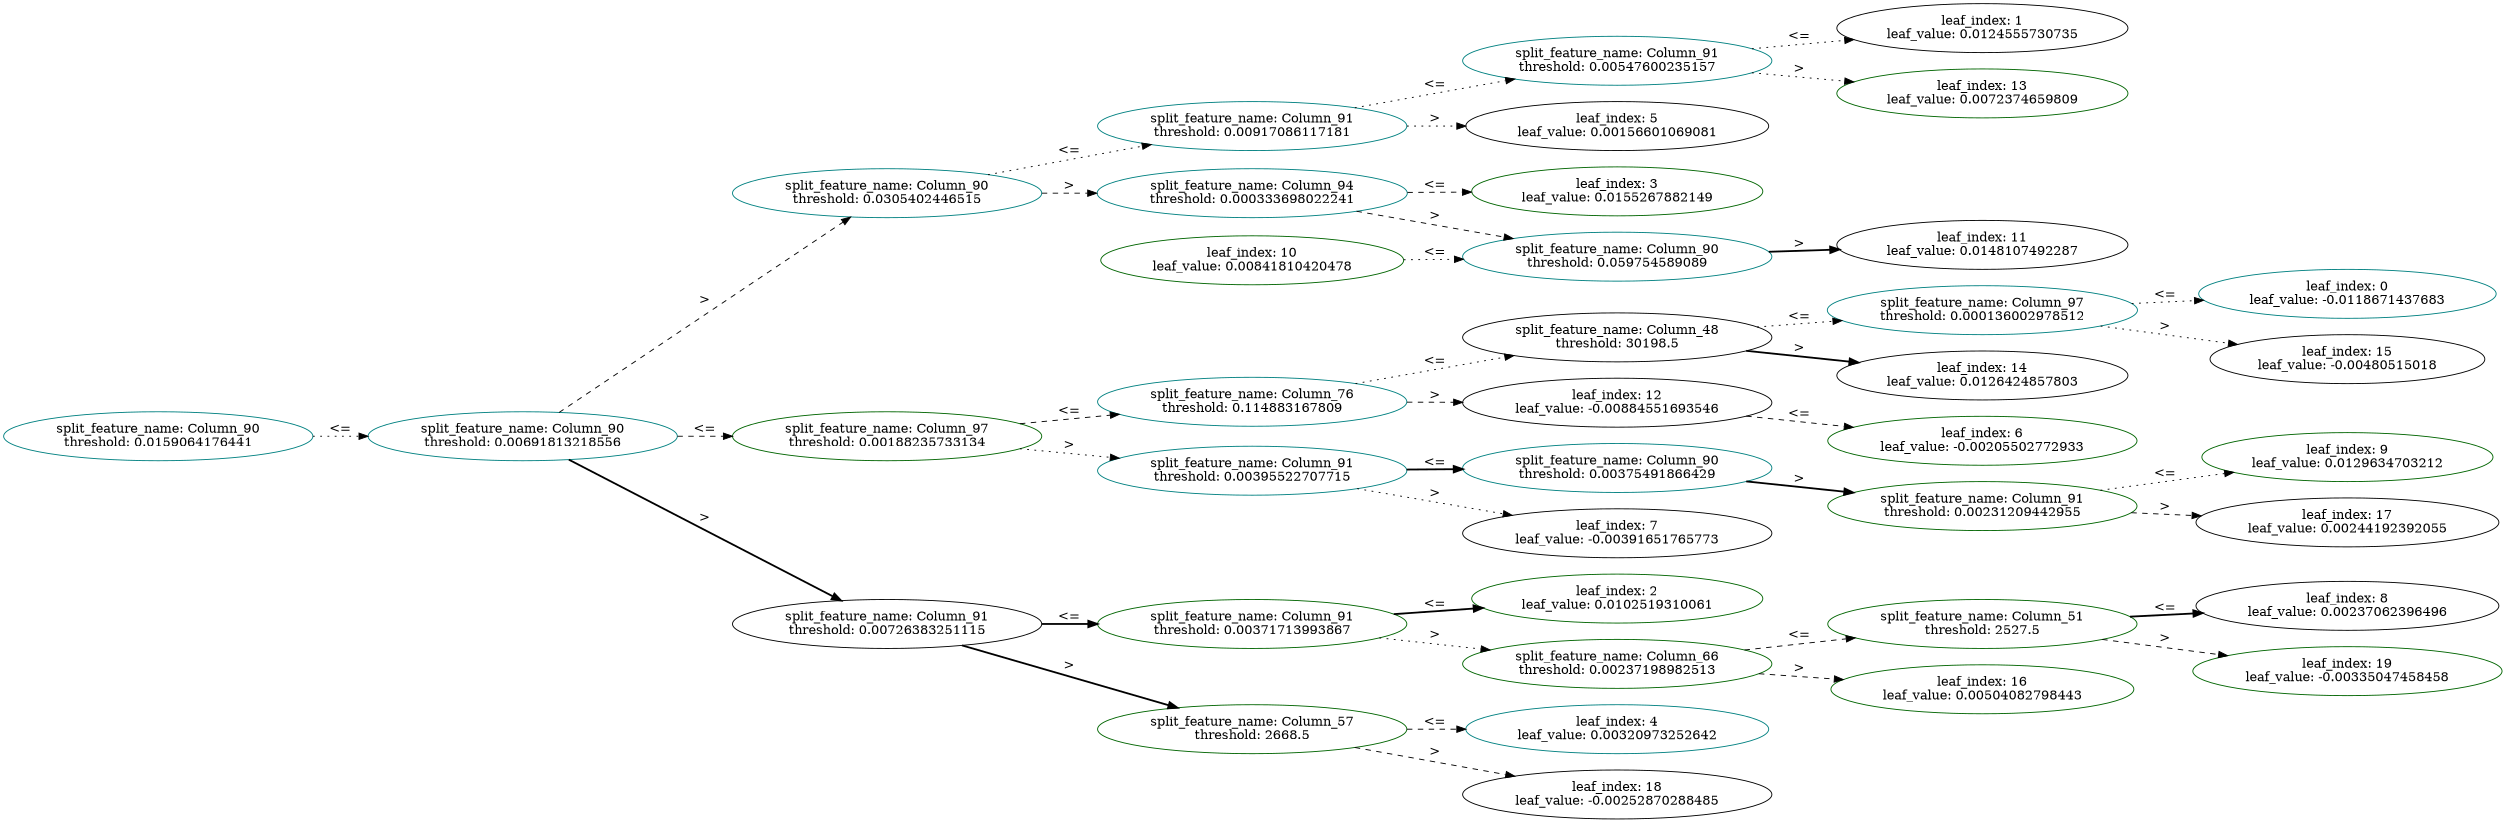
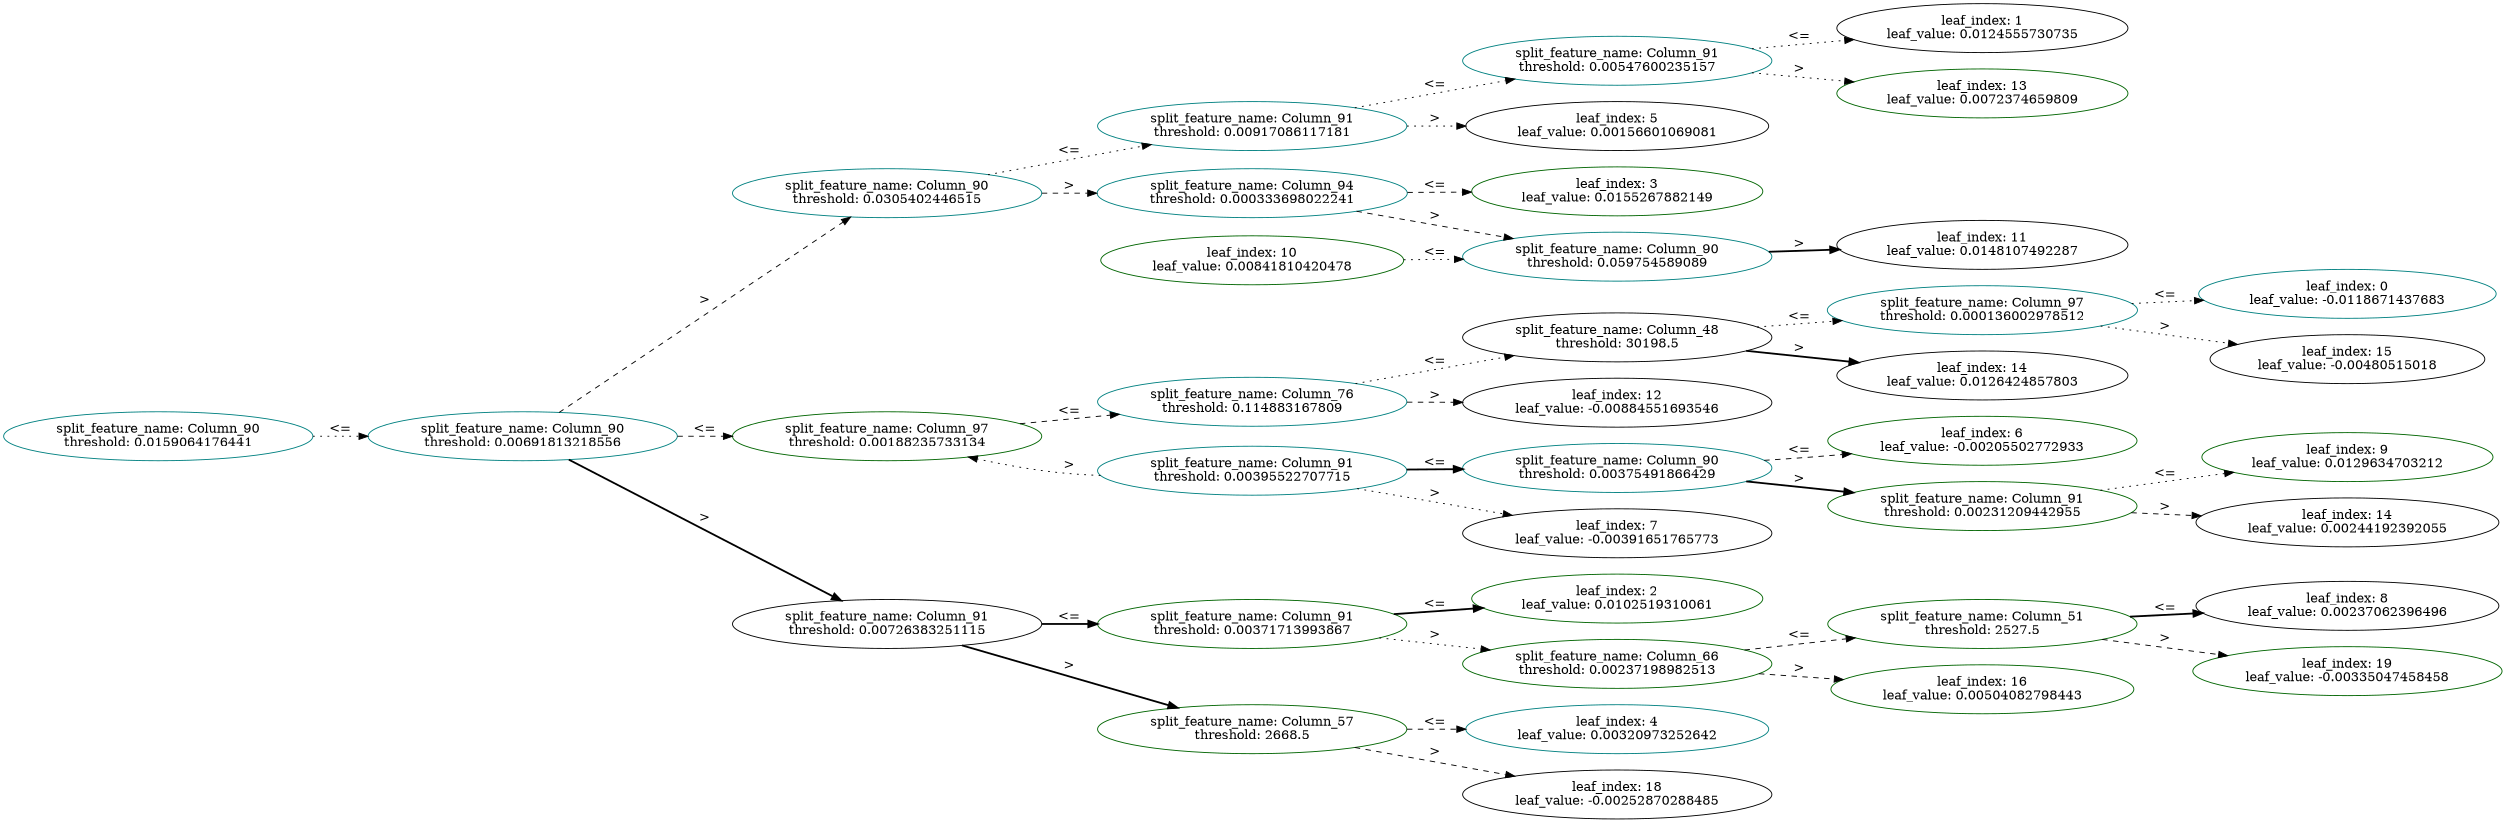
(1795, 421) -> (1803, 458)
(1065, 453) -> (1039, 470)
(2347, 522) -> (2347, 522)
